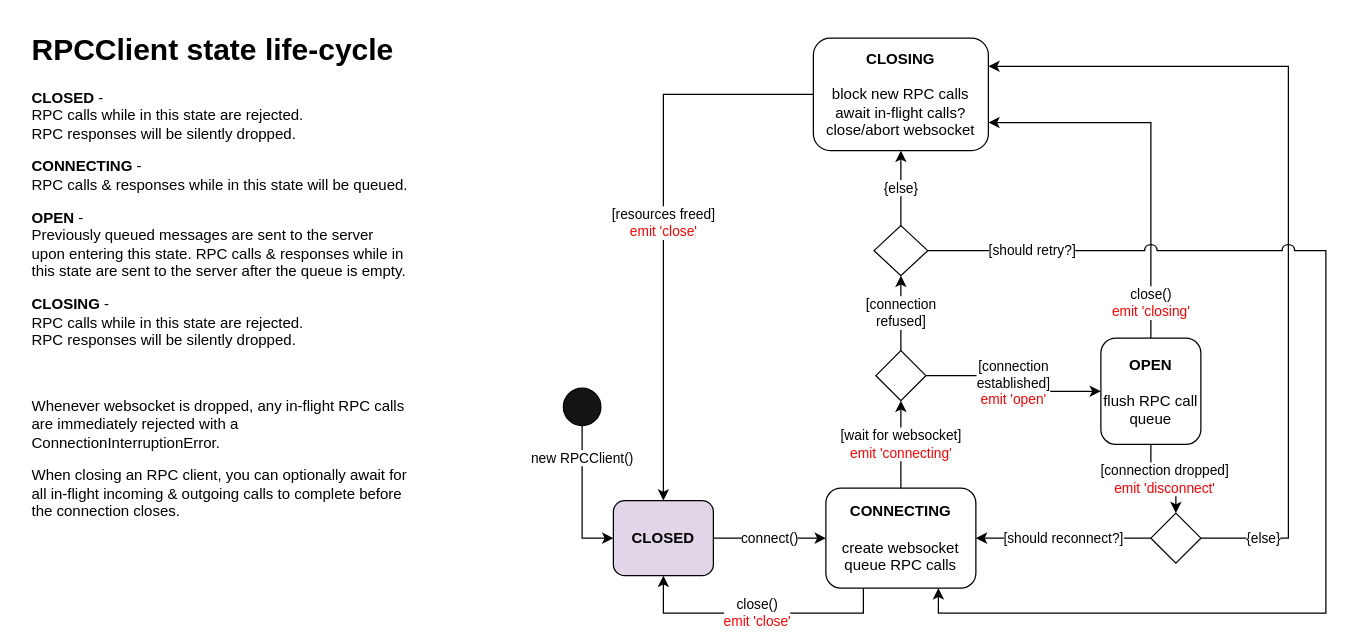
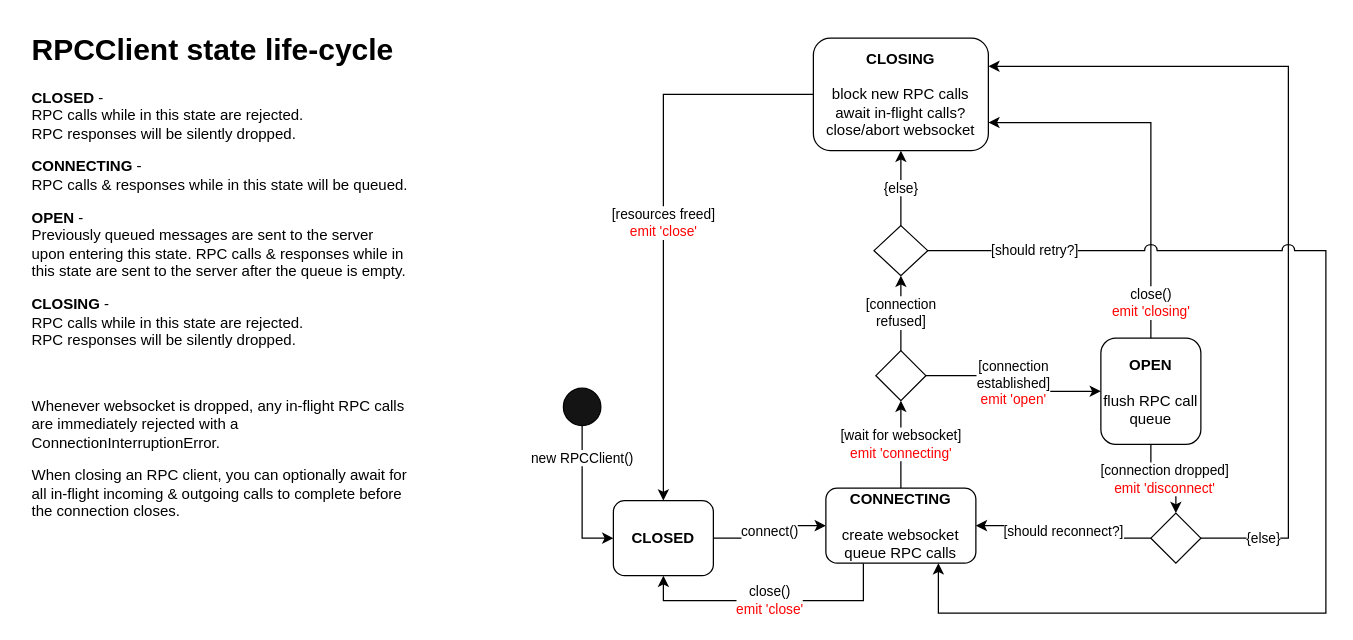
(663, 538) -> (663, 538)
(901, 538) -> (901, 526)
